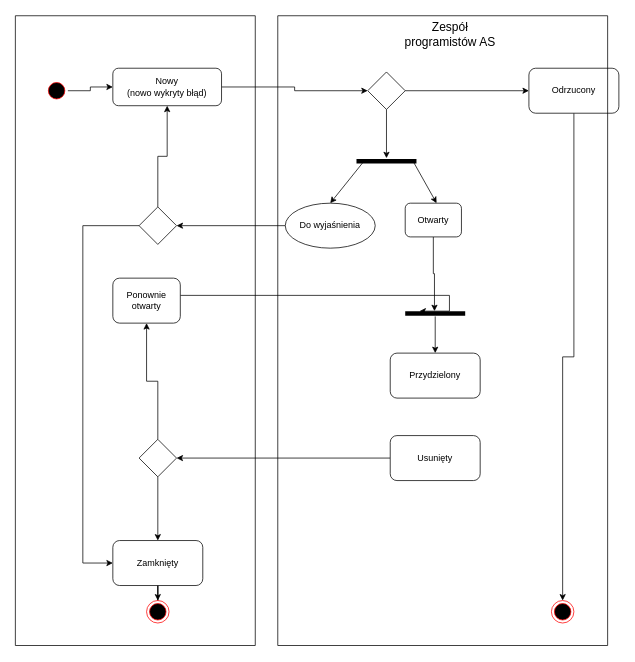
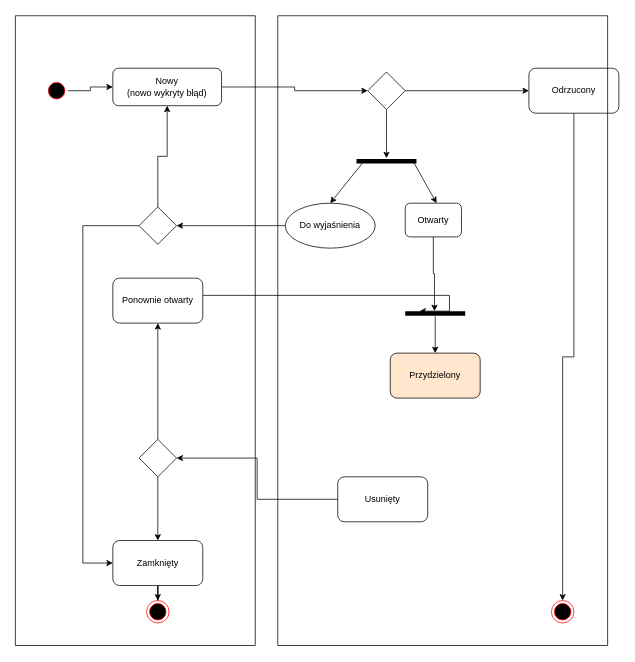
(450, 34) -> none
(147, 300) -> (158, 300)
(435, 375) -> (435, 375)
(435, 458) -> (383, 499)
